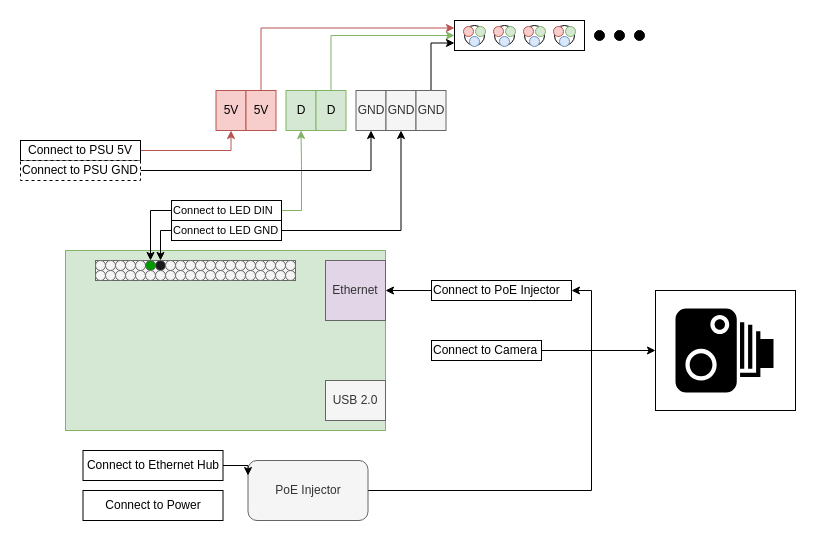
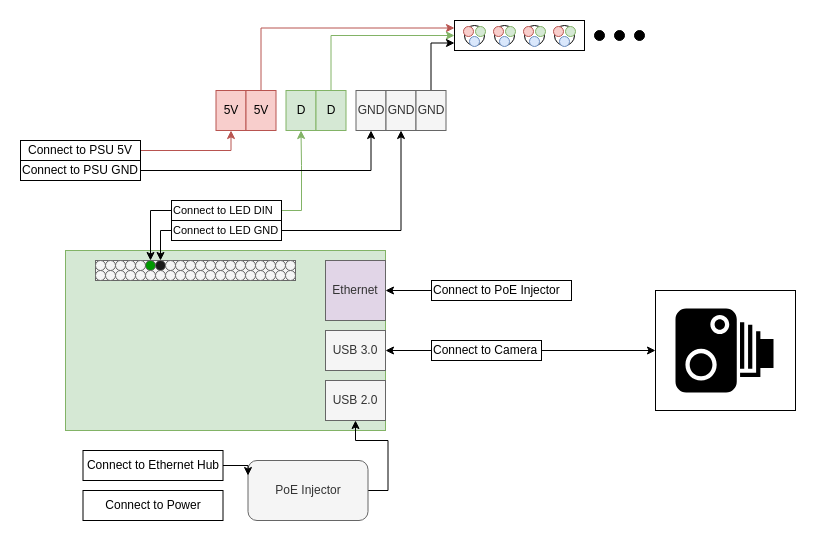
(81, 171) -> (81, 171)
none -> (356, 351)
none -> (412, 351)
(592, 487) -> (388, 445)
